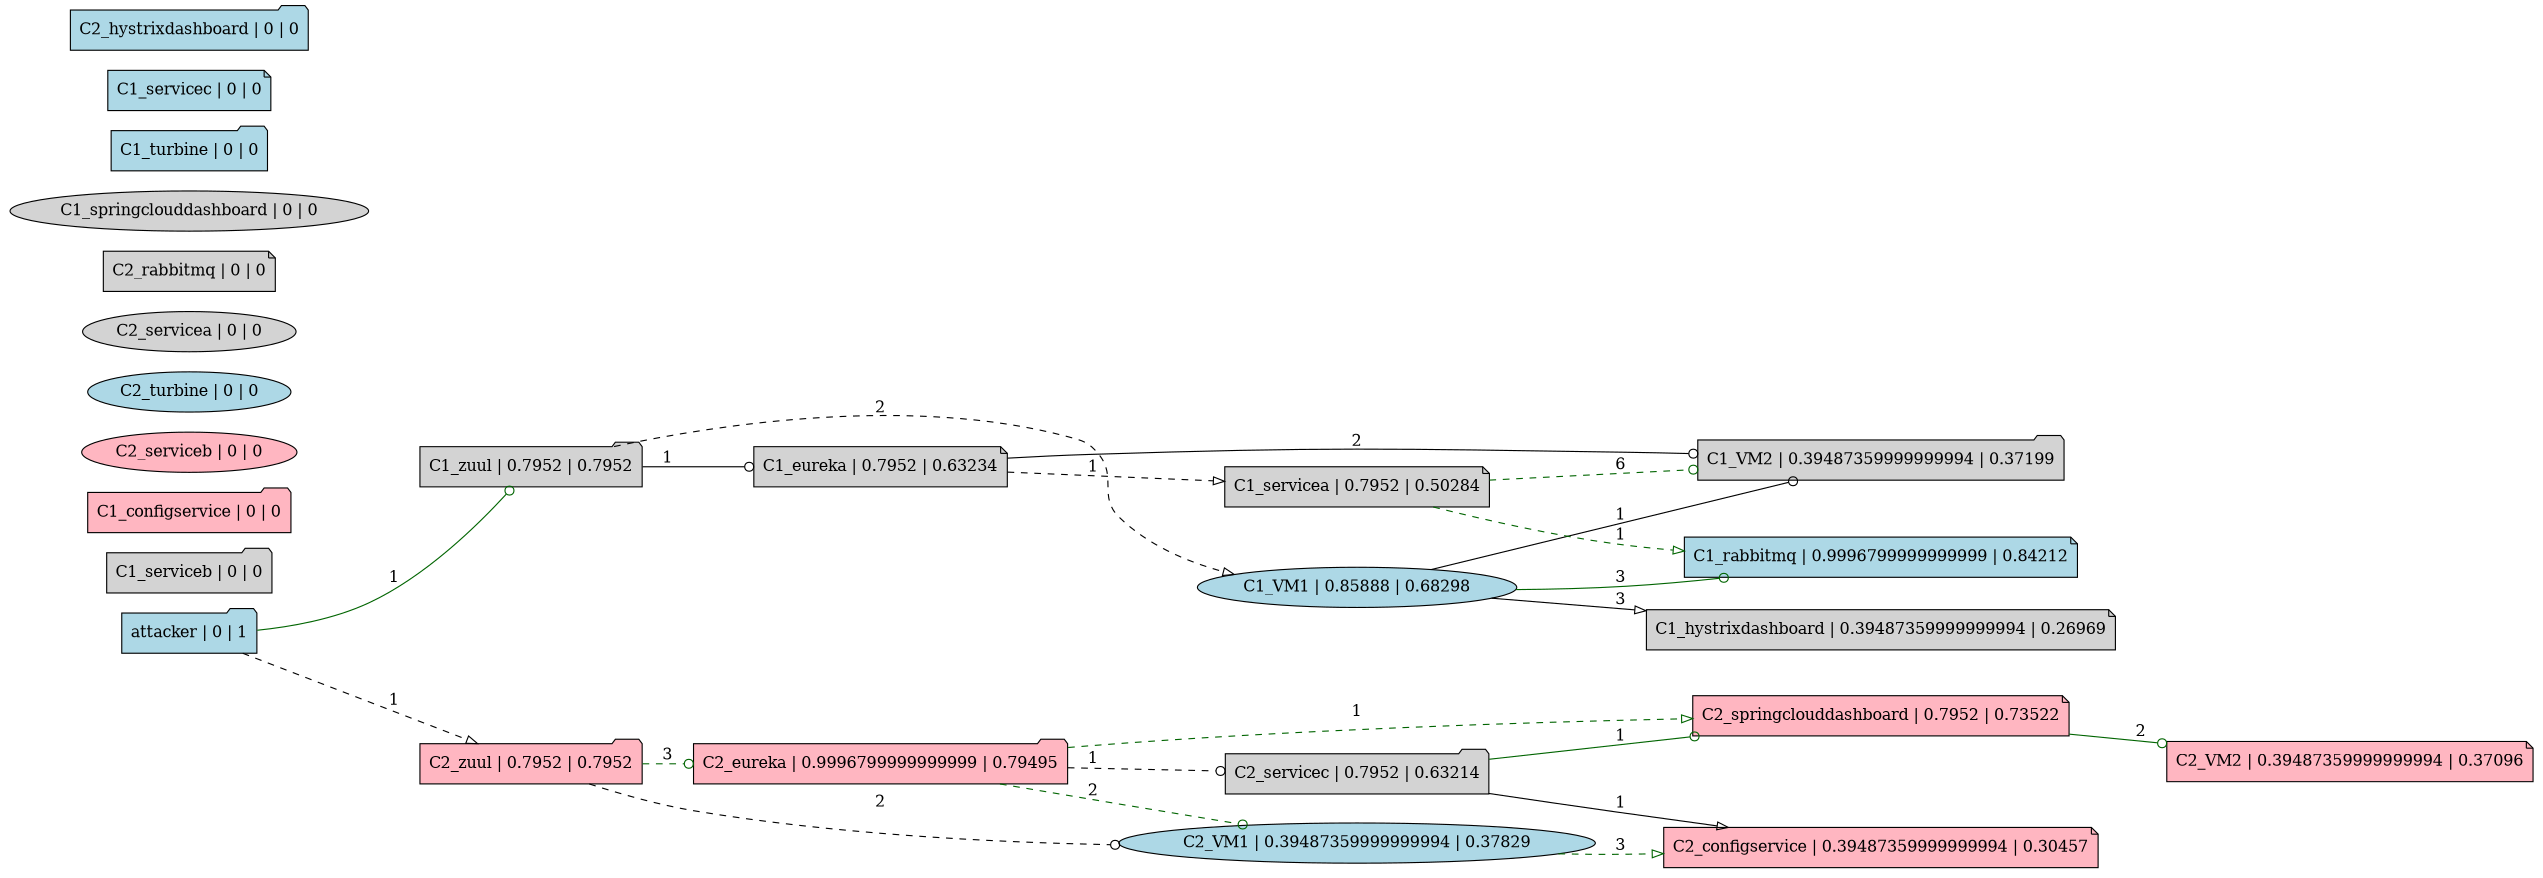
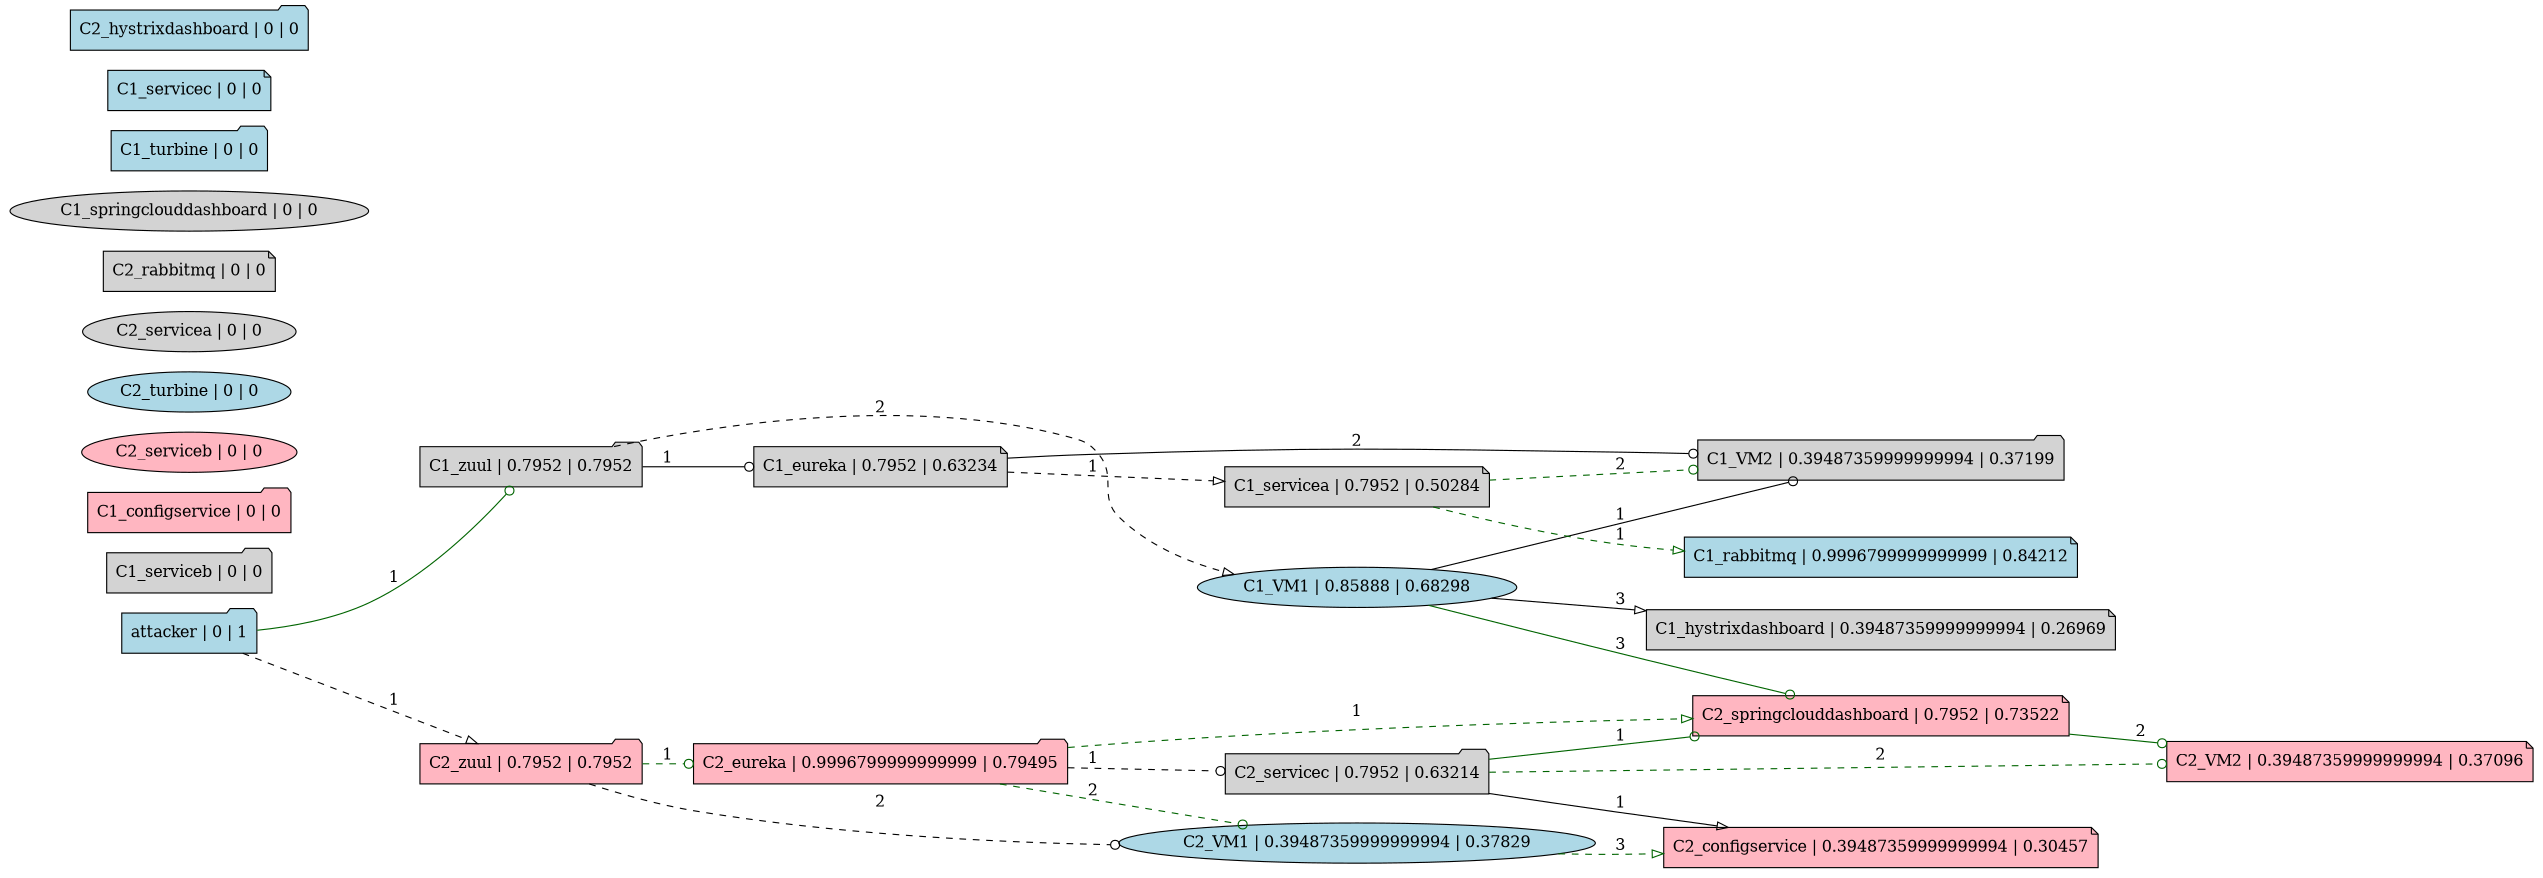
(1621, 465) -> (1621, 465)
(1618, 587) -> (1607, 650)
(668, 755) -> (668, 755)
none -> (1823, 768)
